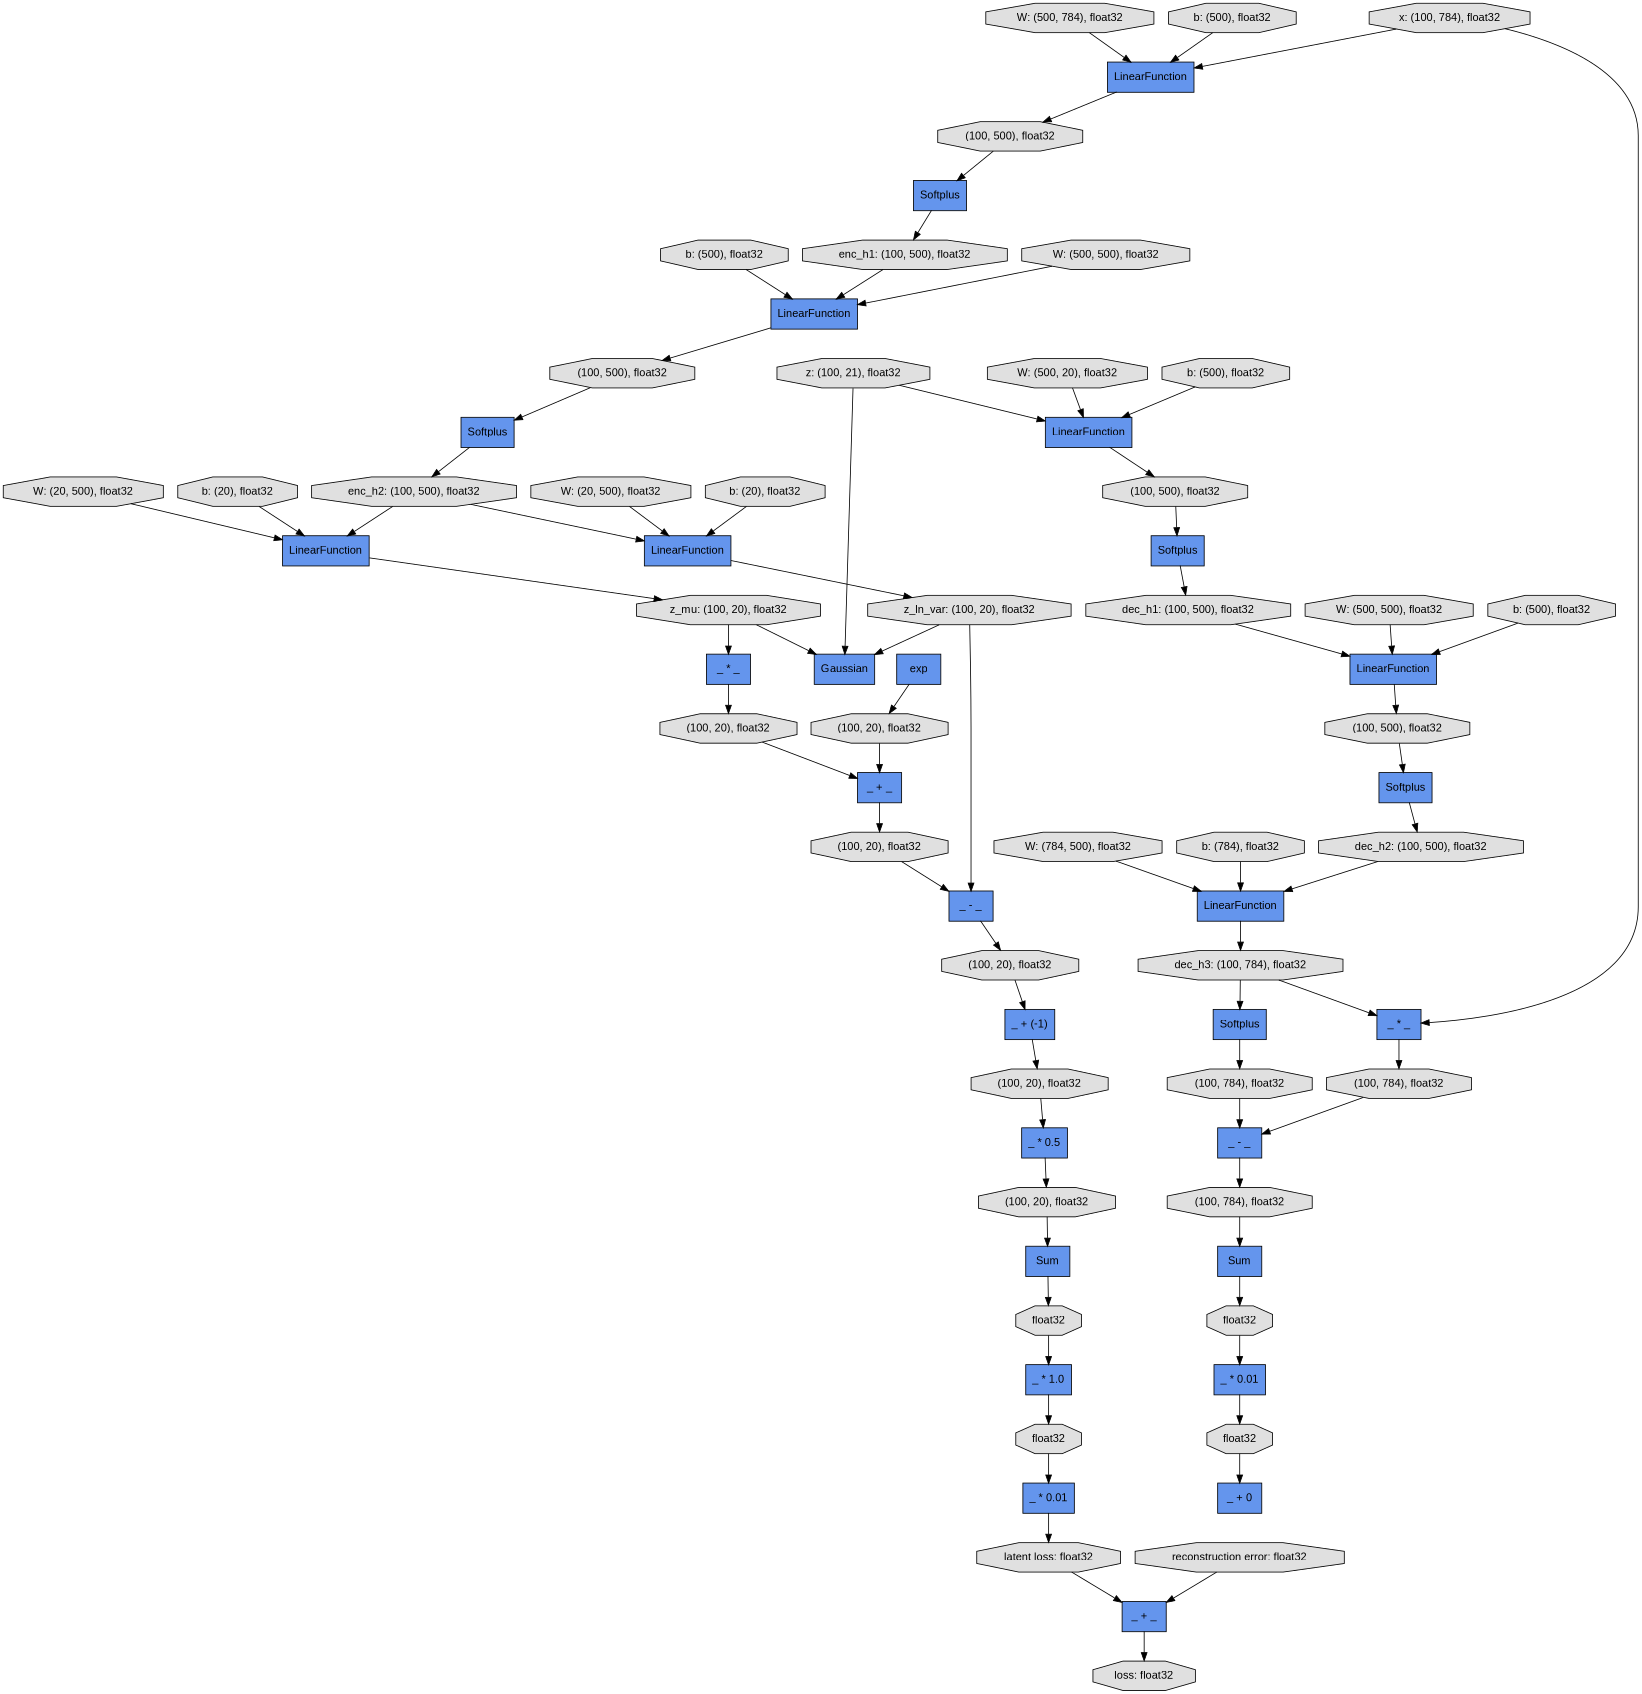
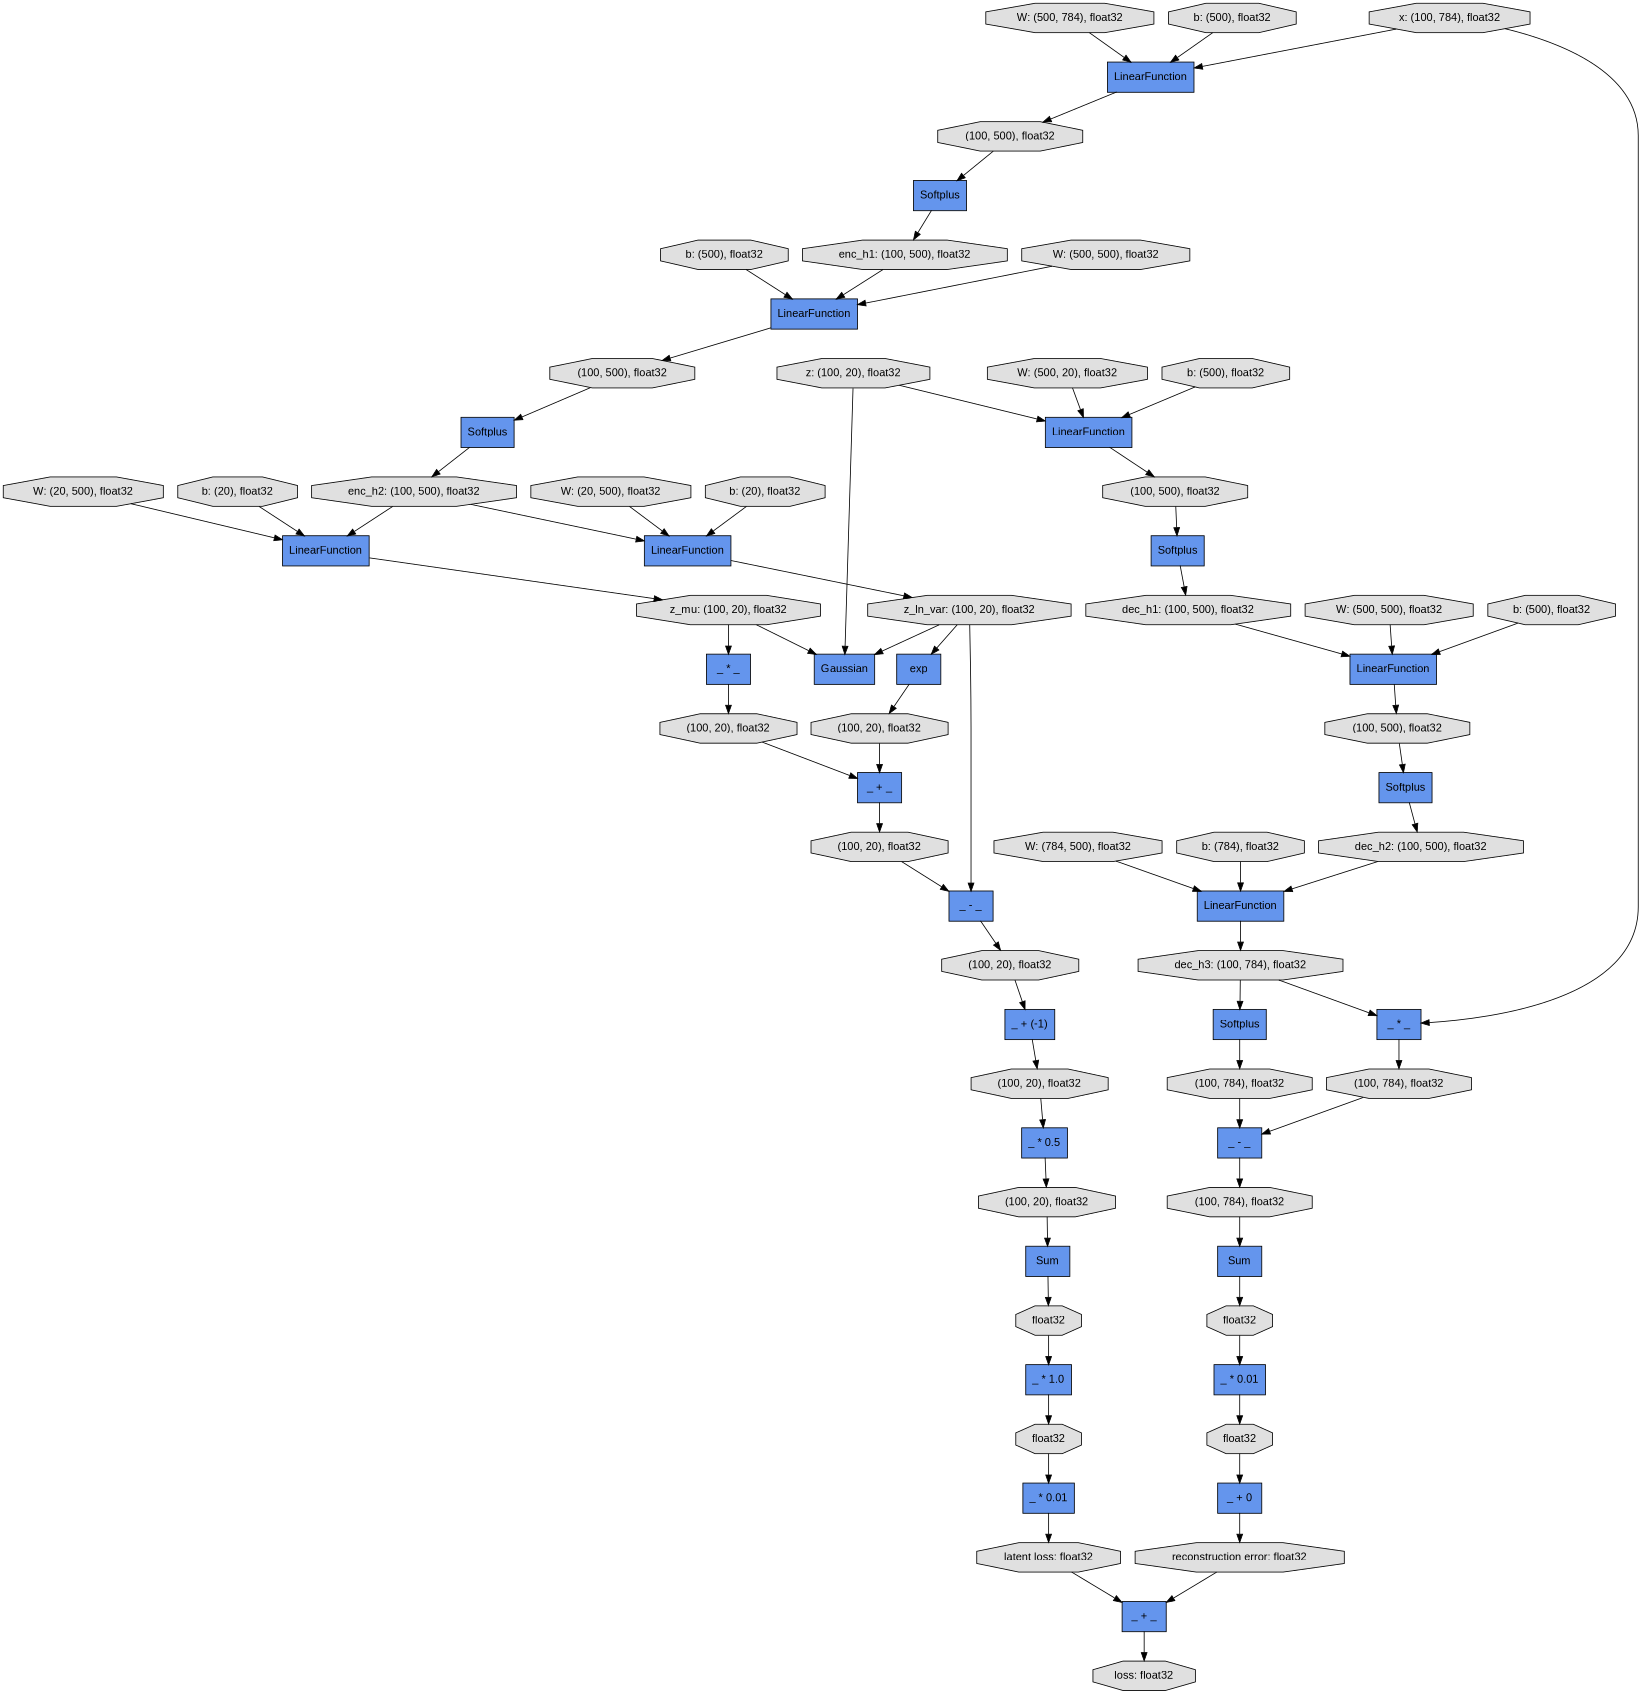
(853, 373) -> (853, 373)
none -> (947, 636)
none -> (1240, 1523)
